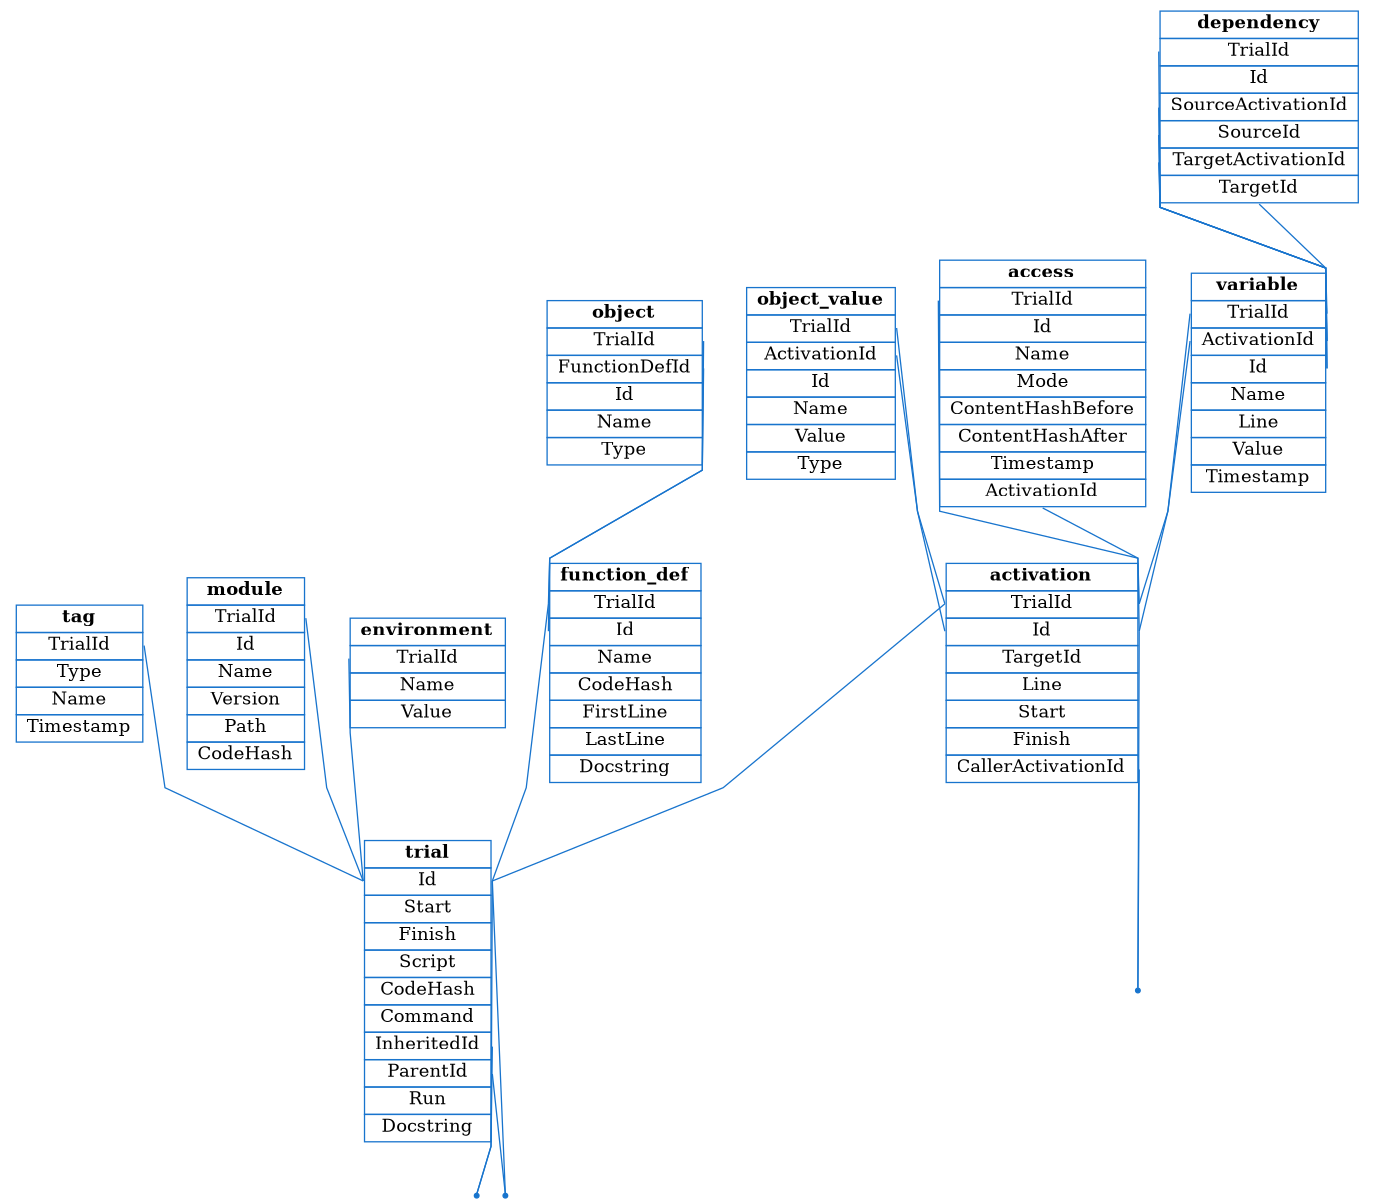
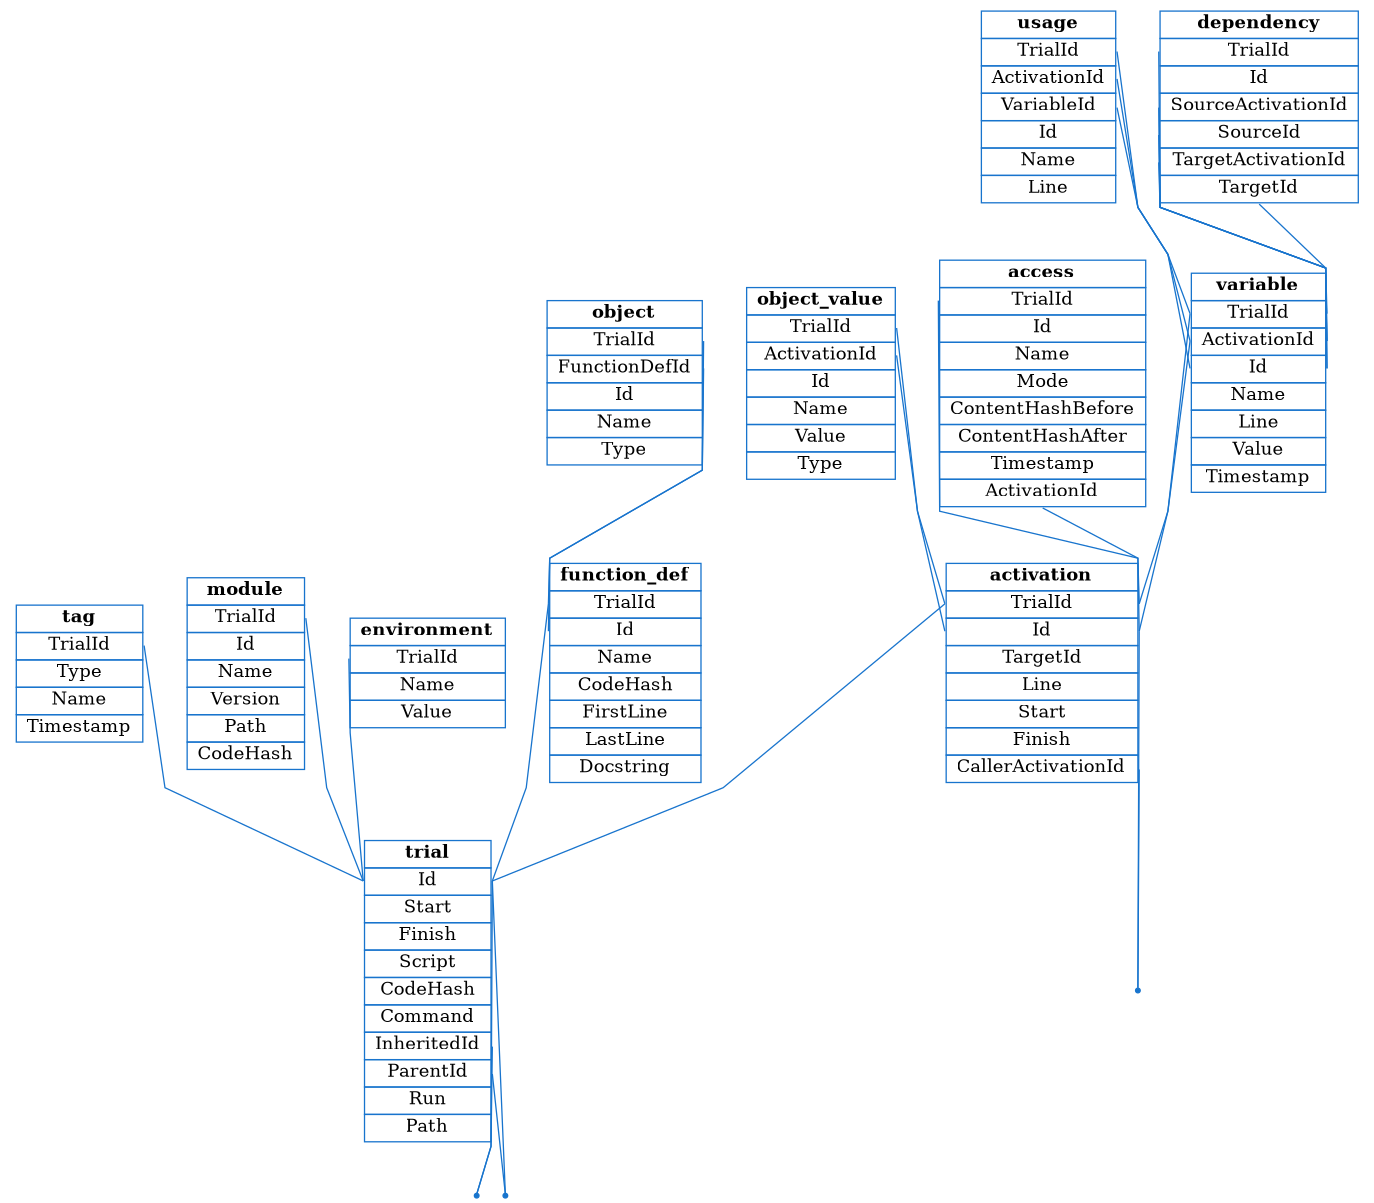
none -> (1048, 106)
(427, 1126) -> (427, 1126)
